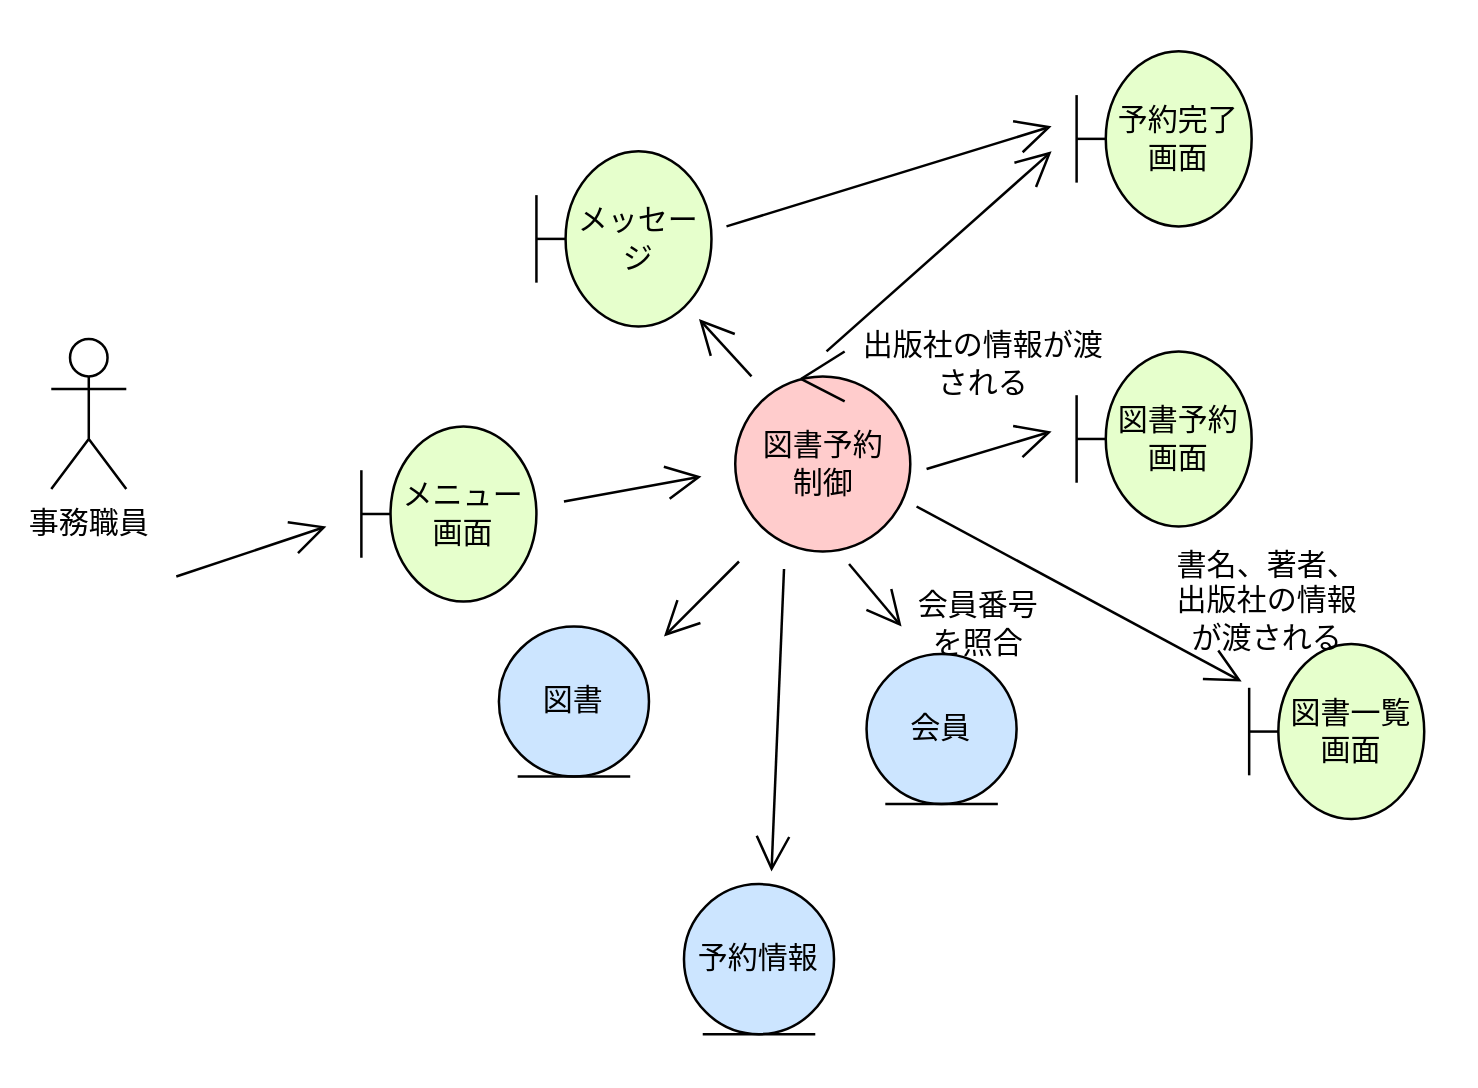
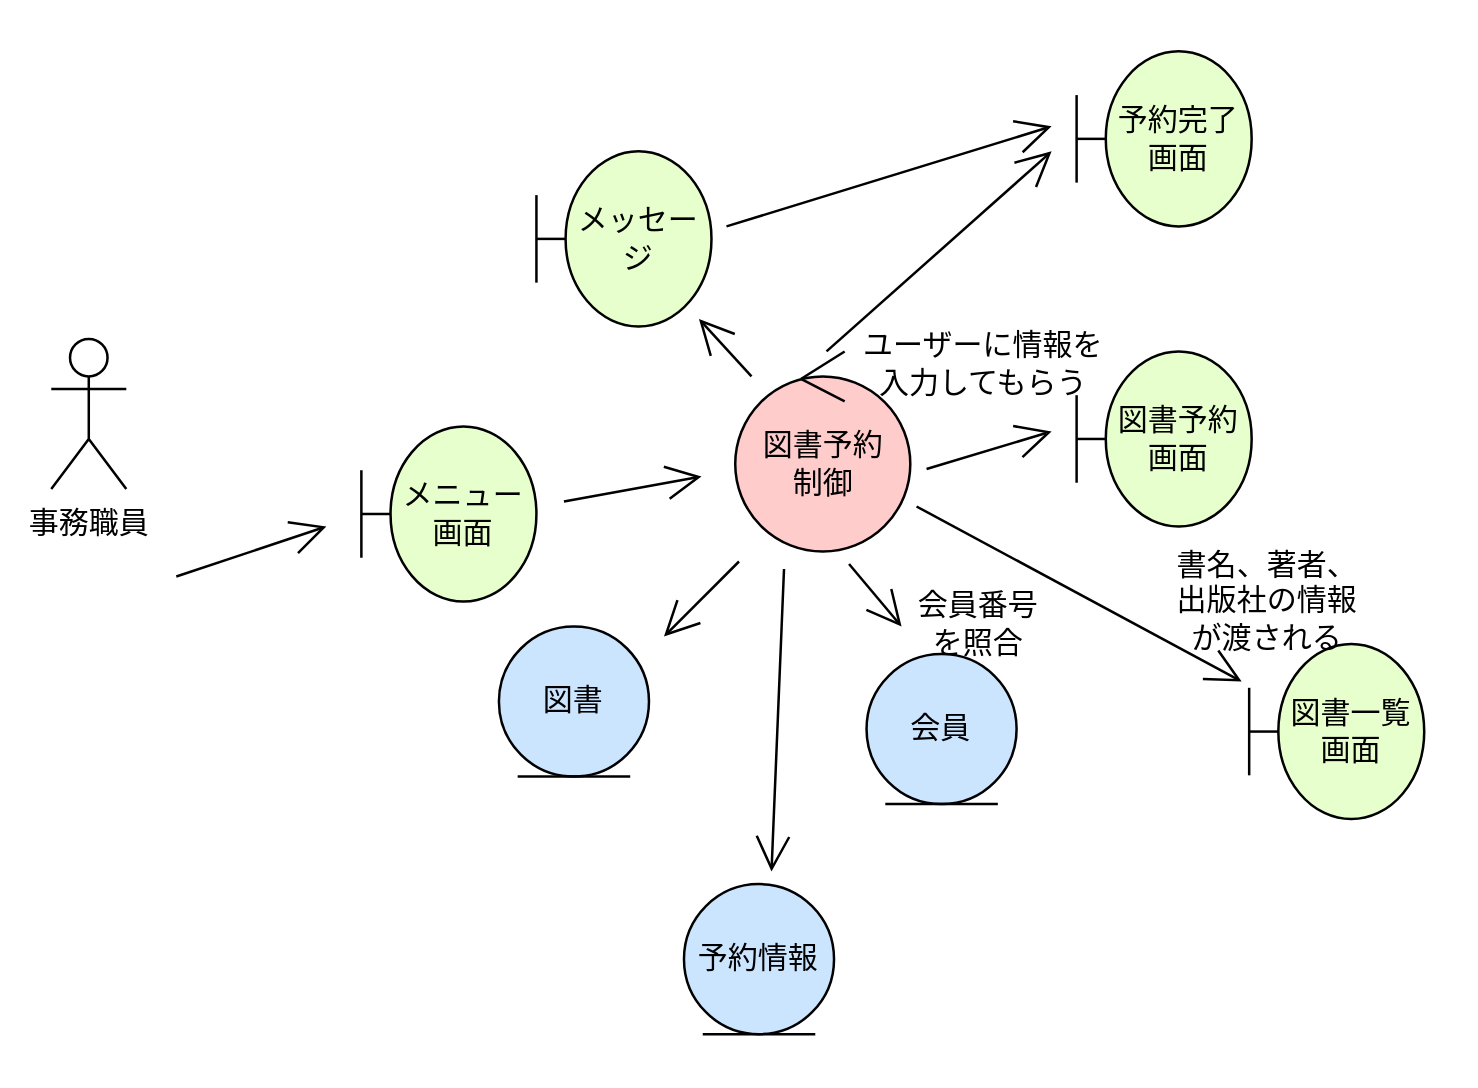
(984, 364) -> (984, 364)
